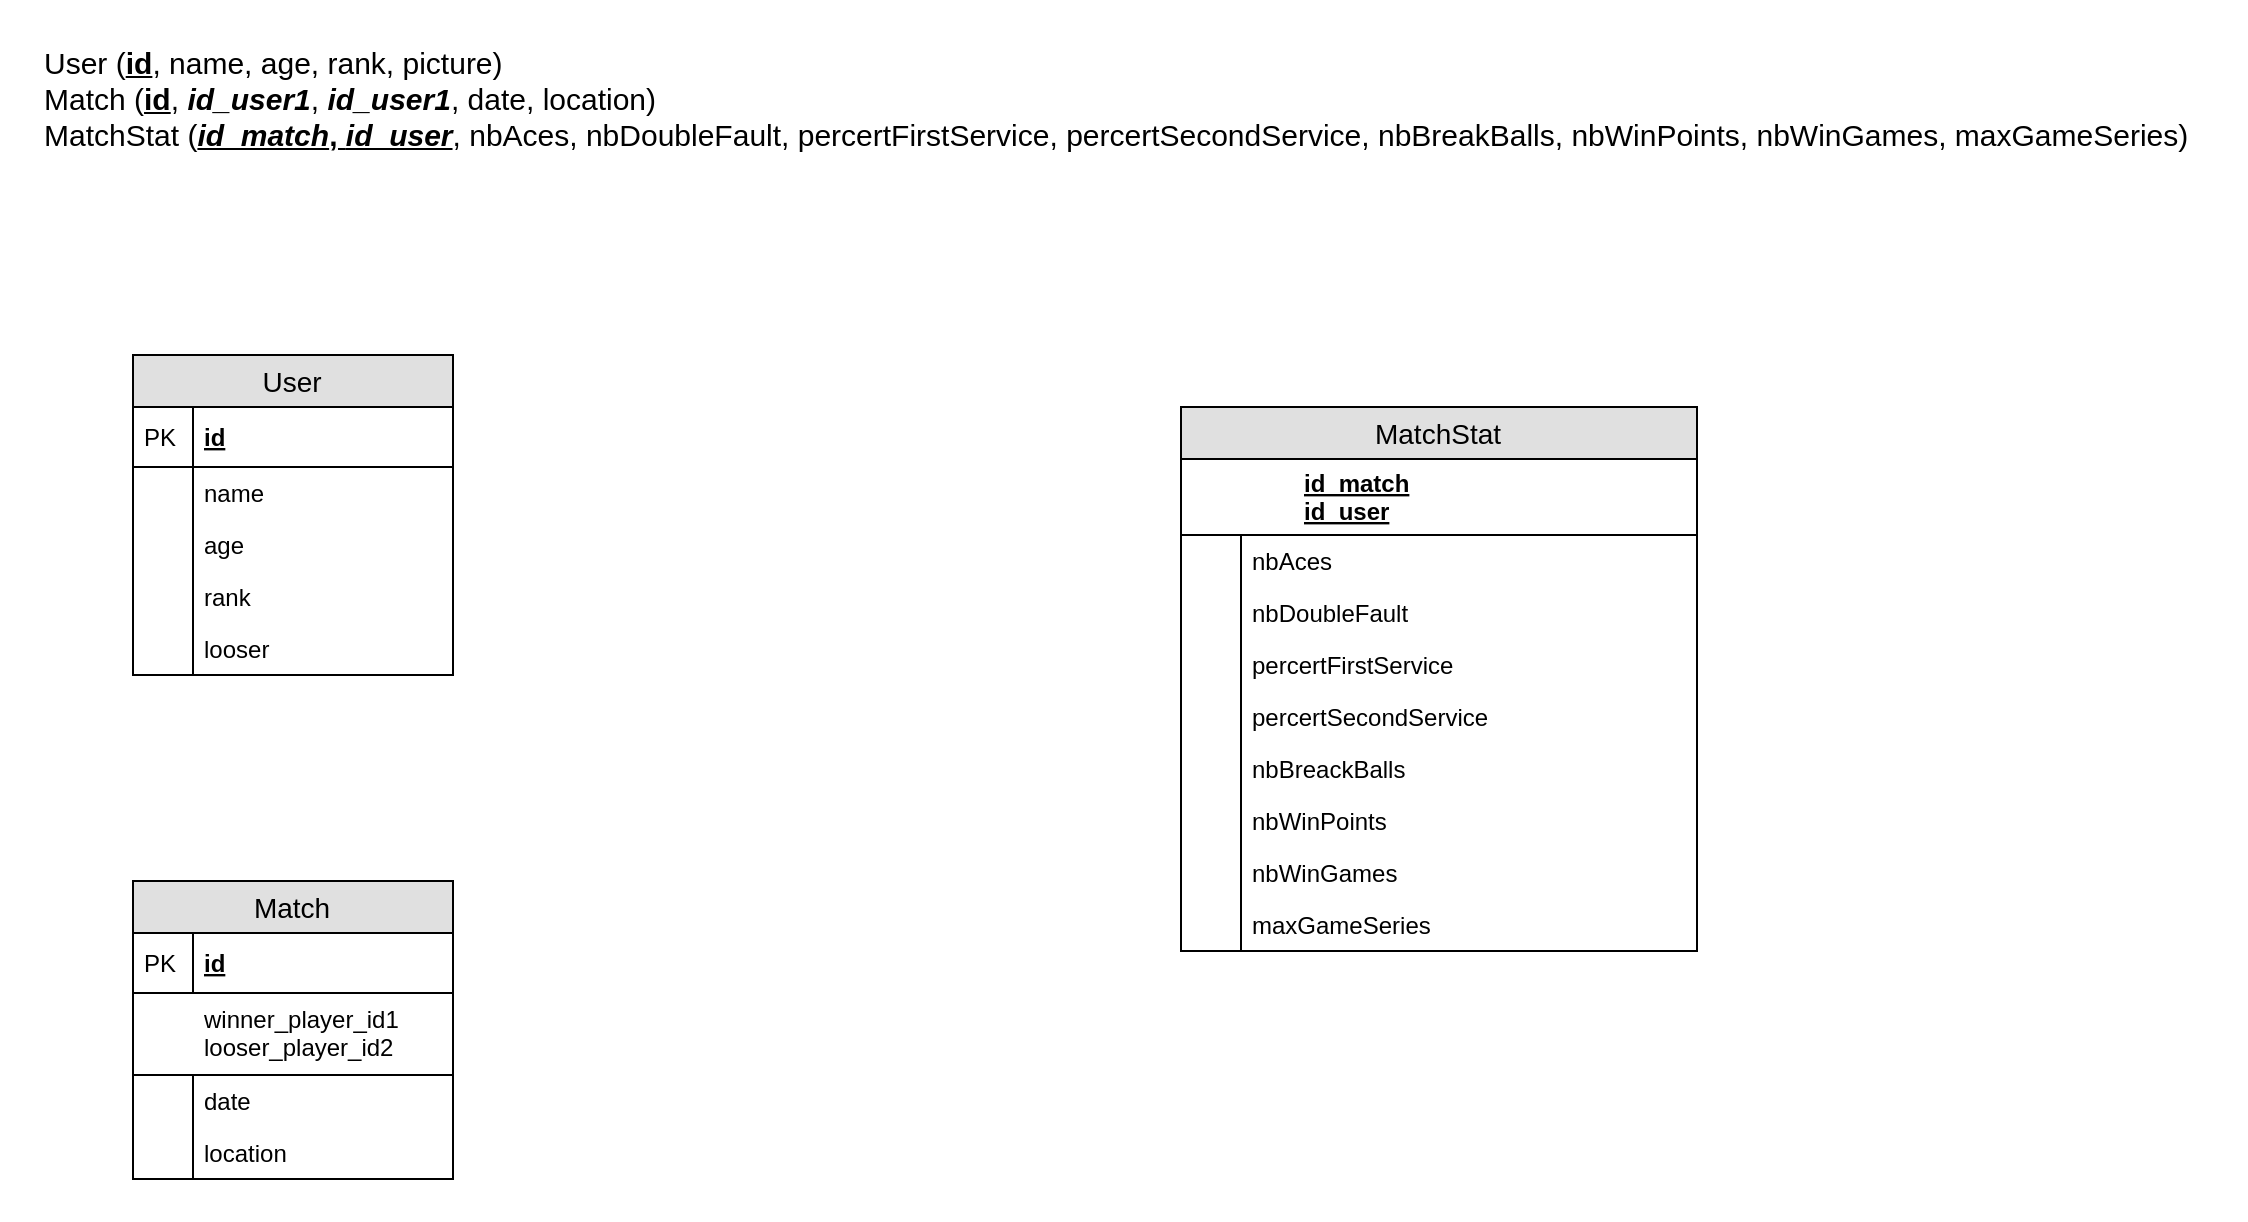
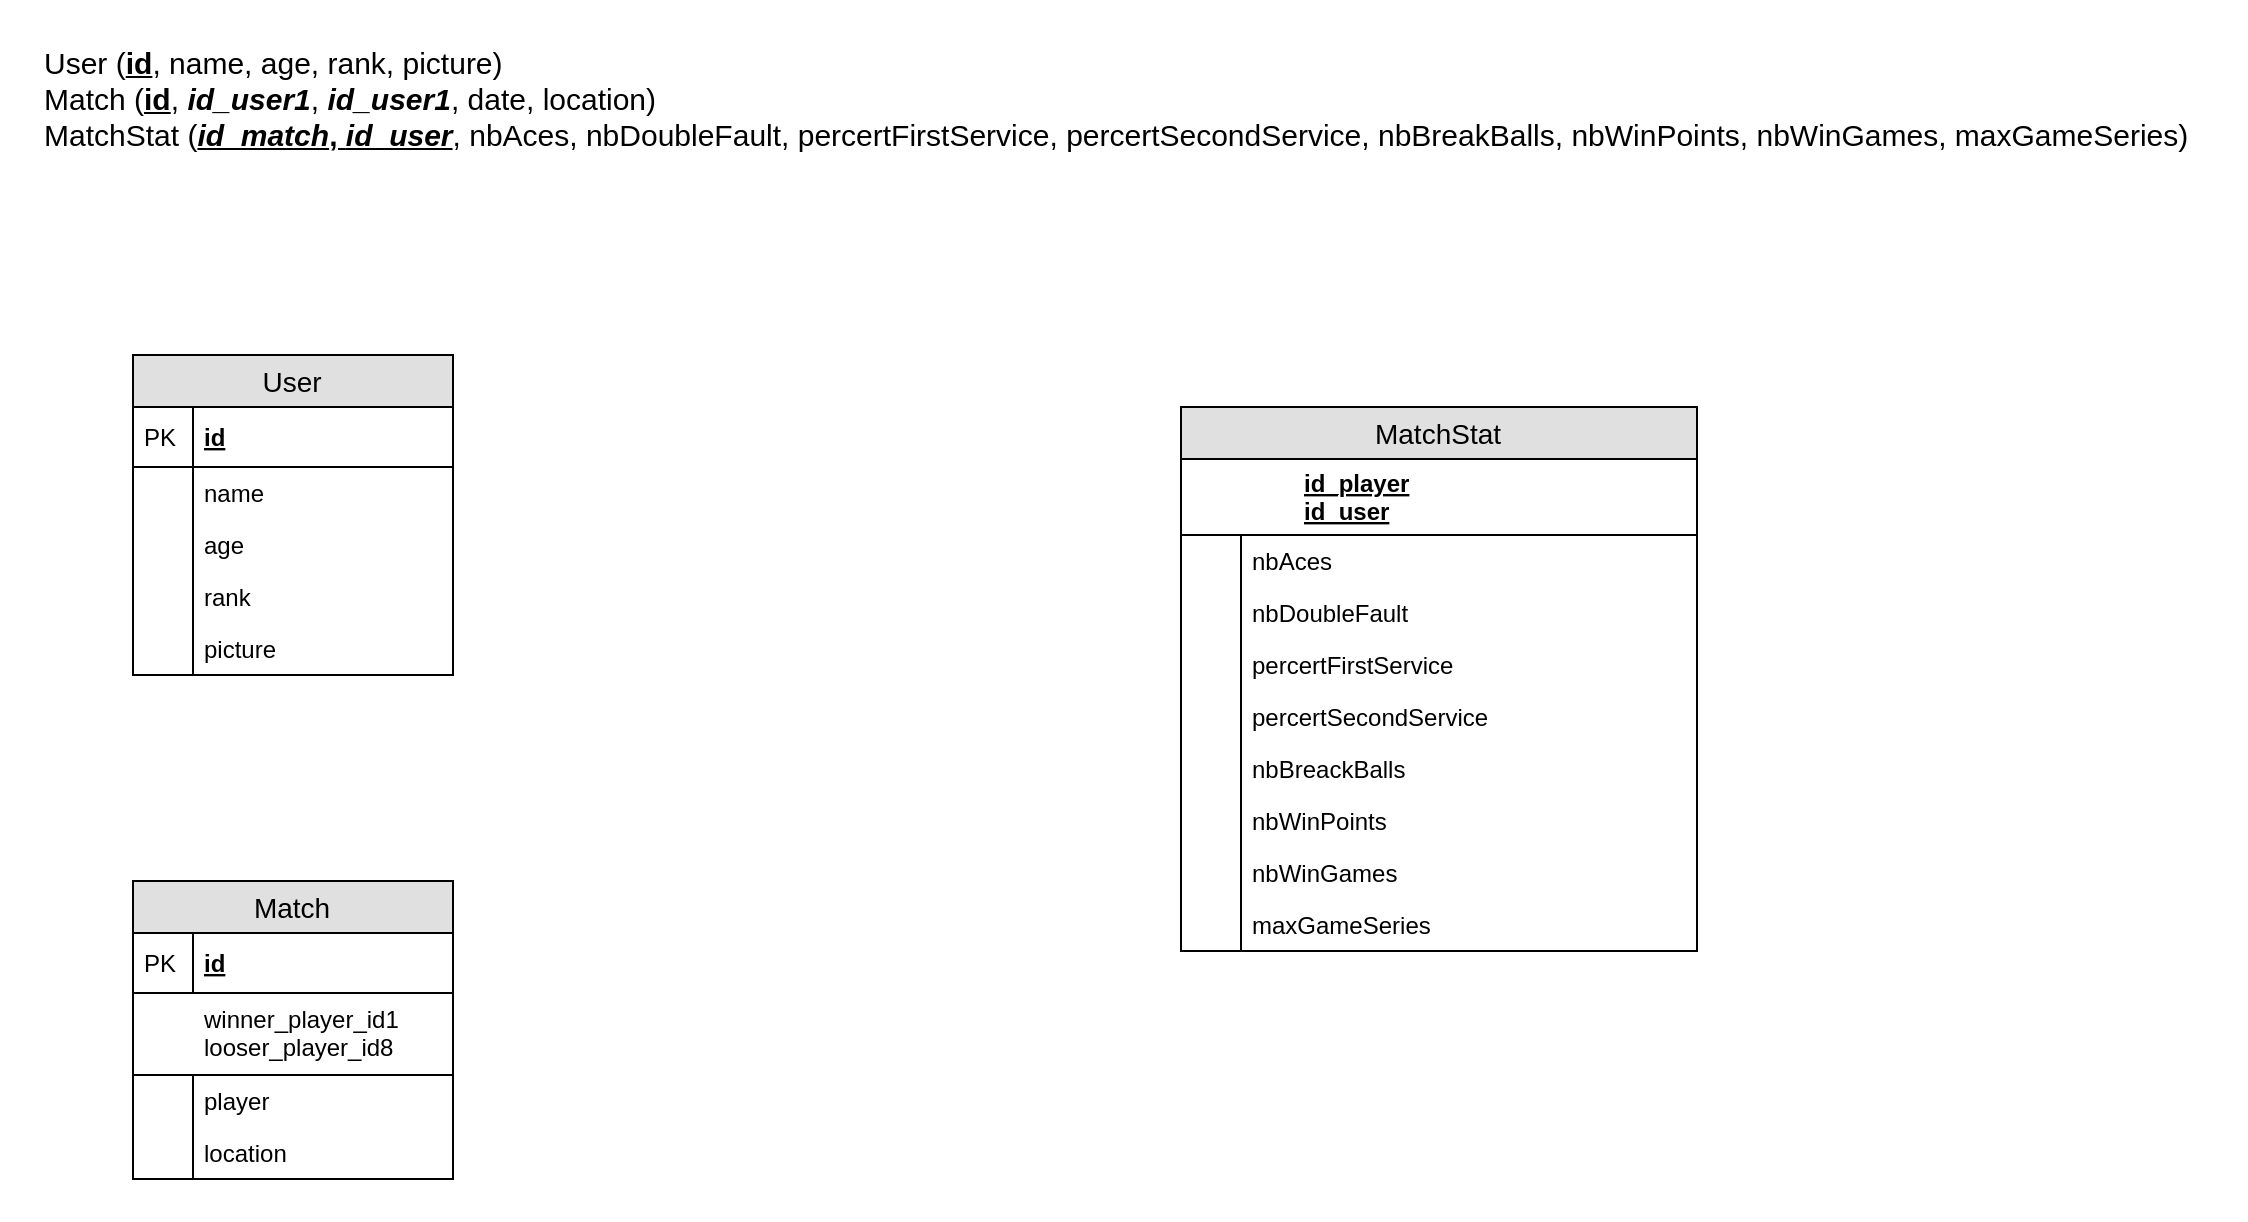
(1355, 484) -> (1358, 484)
(241, 650) -> (248, 650)
(309, 1020) -> (309, 1020)
(231, 1102) -> (241, 1102)
